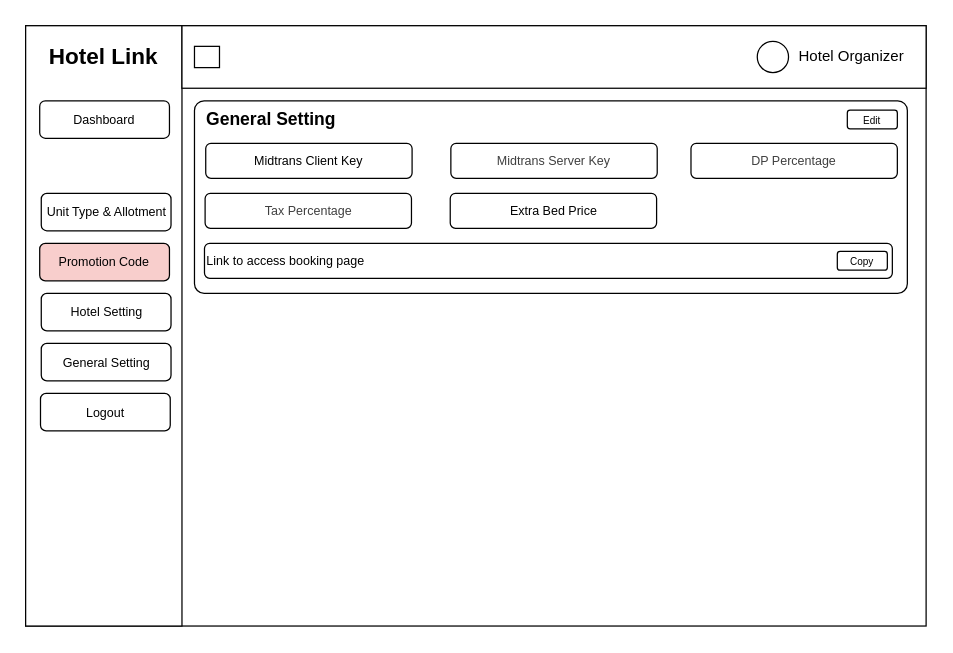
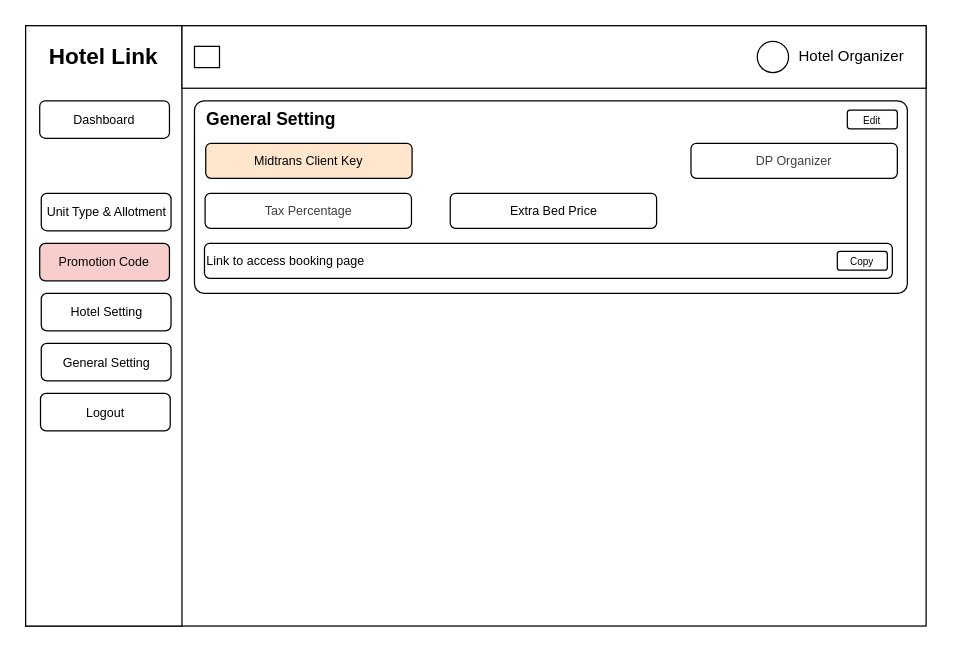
(309, 161) -> (309, 161)
(554, 161) -> none
(794, 161) -> (794, 161)
